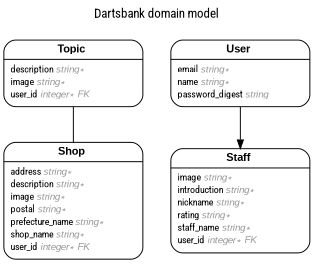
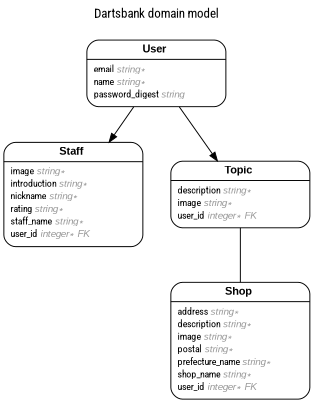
none -> (196, 130)
